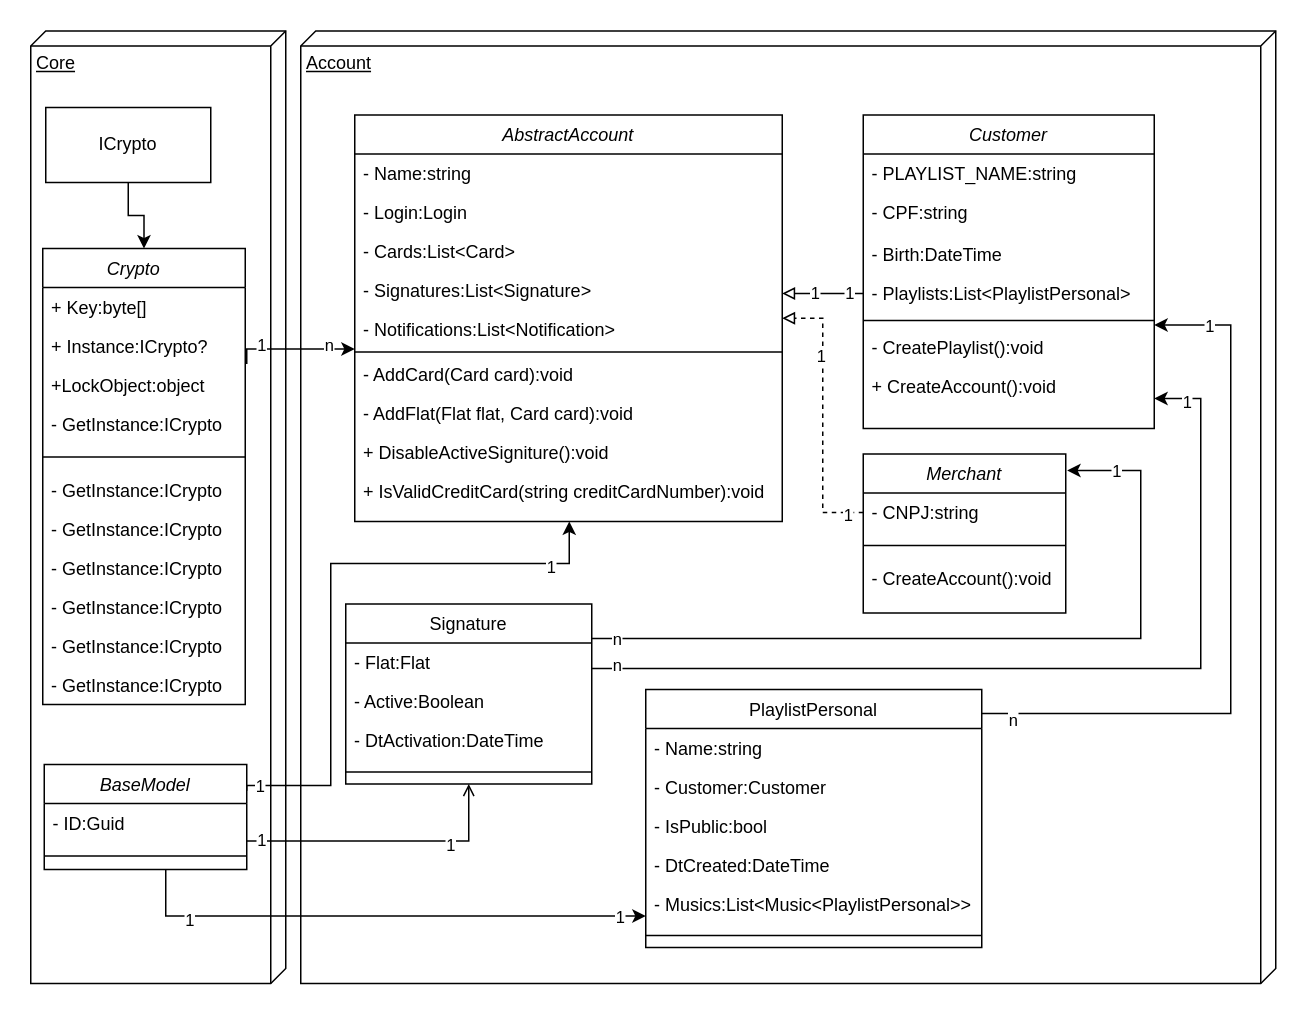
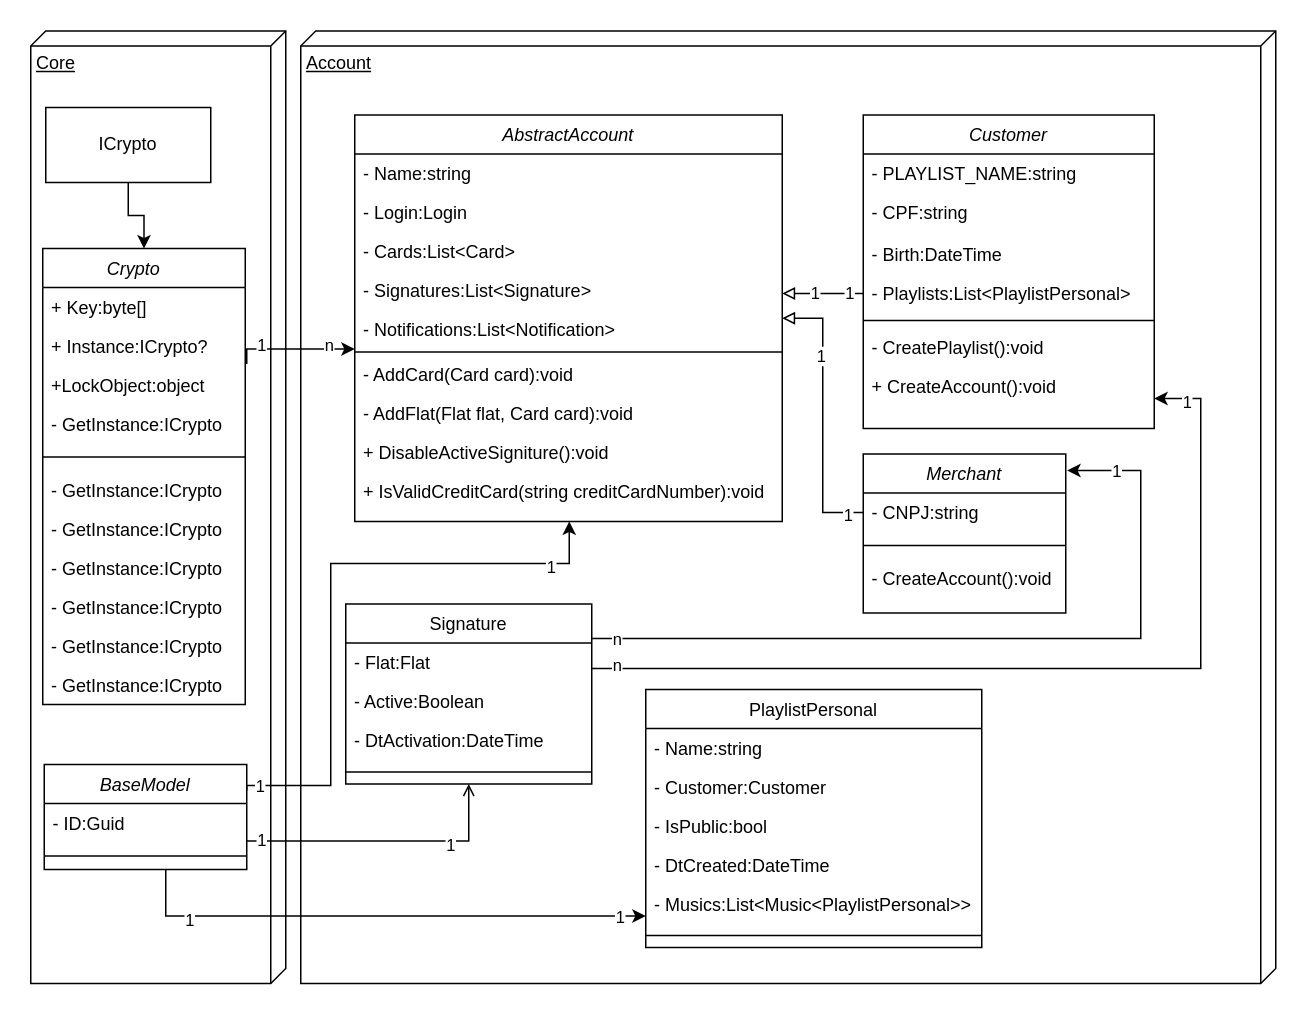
(823, 448) -> (823, 448)
(1231, 593) -> none
